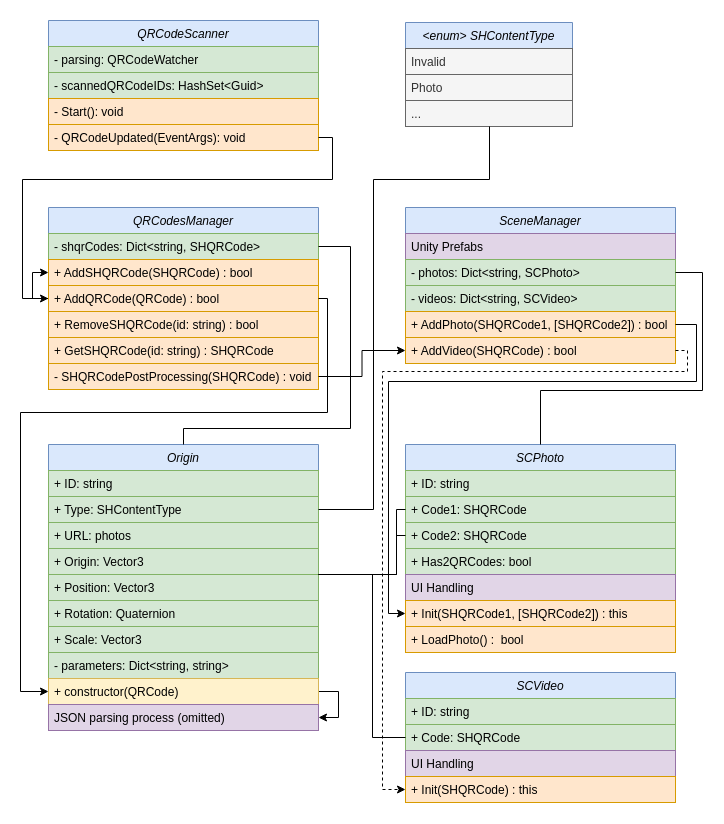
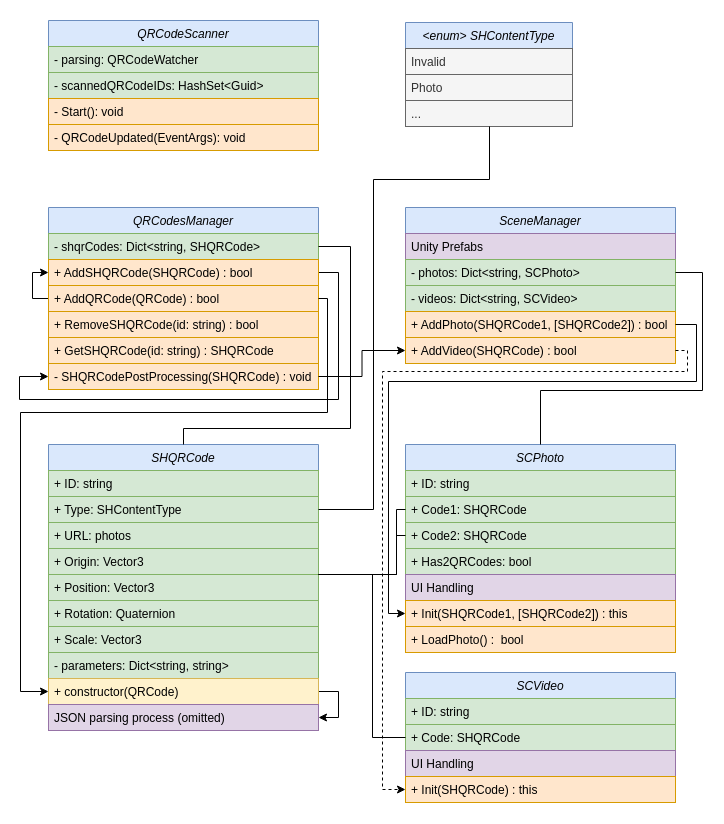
(143, 180) -> none
none -> (230, 400)
(183, 458) -> (183, 458)
